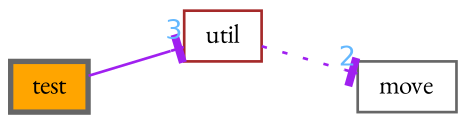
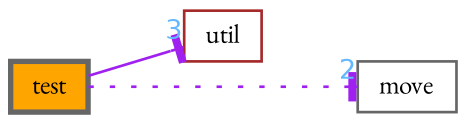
(303, 58) -> (216, 87)
